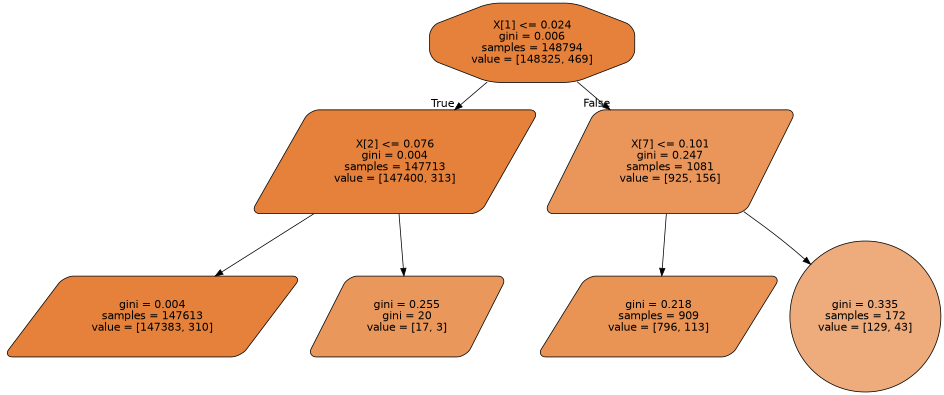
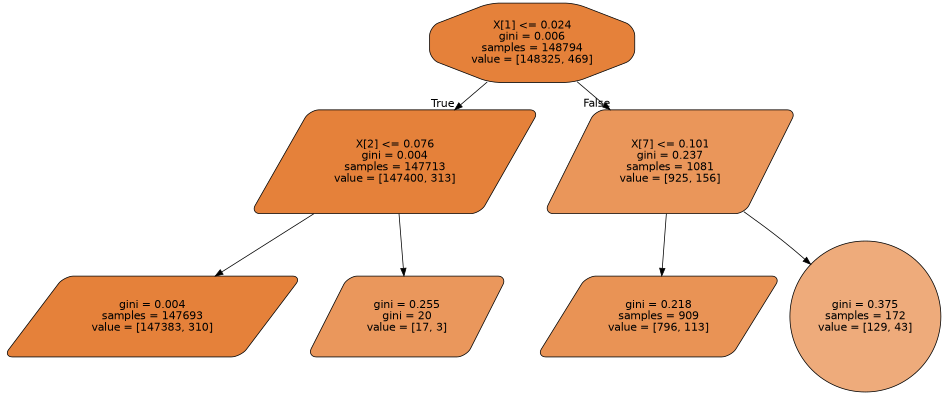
(670, 162) -> (670, 162)
(152, 317) -> (152, 317)
(865, 317) -> (865, 317)
